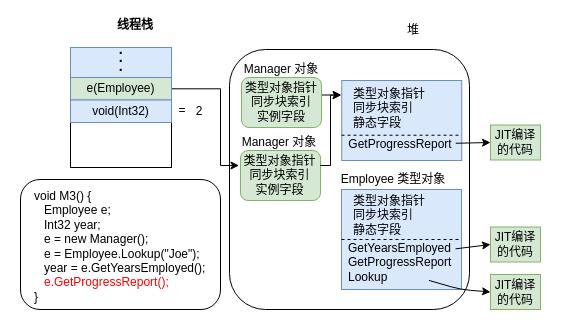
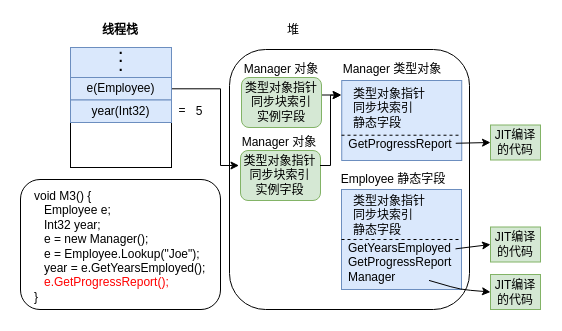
(136, 26) -> (121, 31)
(414, 31) -> (294, 31)
none -> (393, 70)
(121, 89) -> (121, 89)
(121, 112) -> (121, 112)
(200, 112) -> (200, 112)
(394, 180) -> (394, 180)
(403, 263) -> (403, 263)
